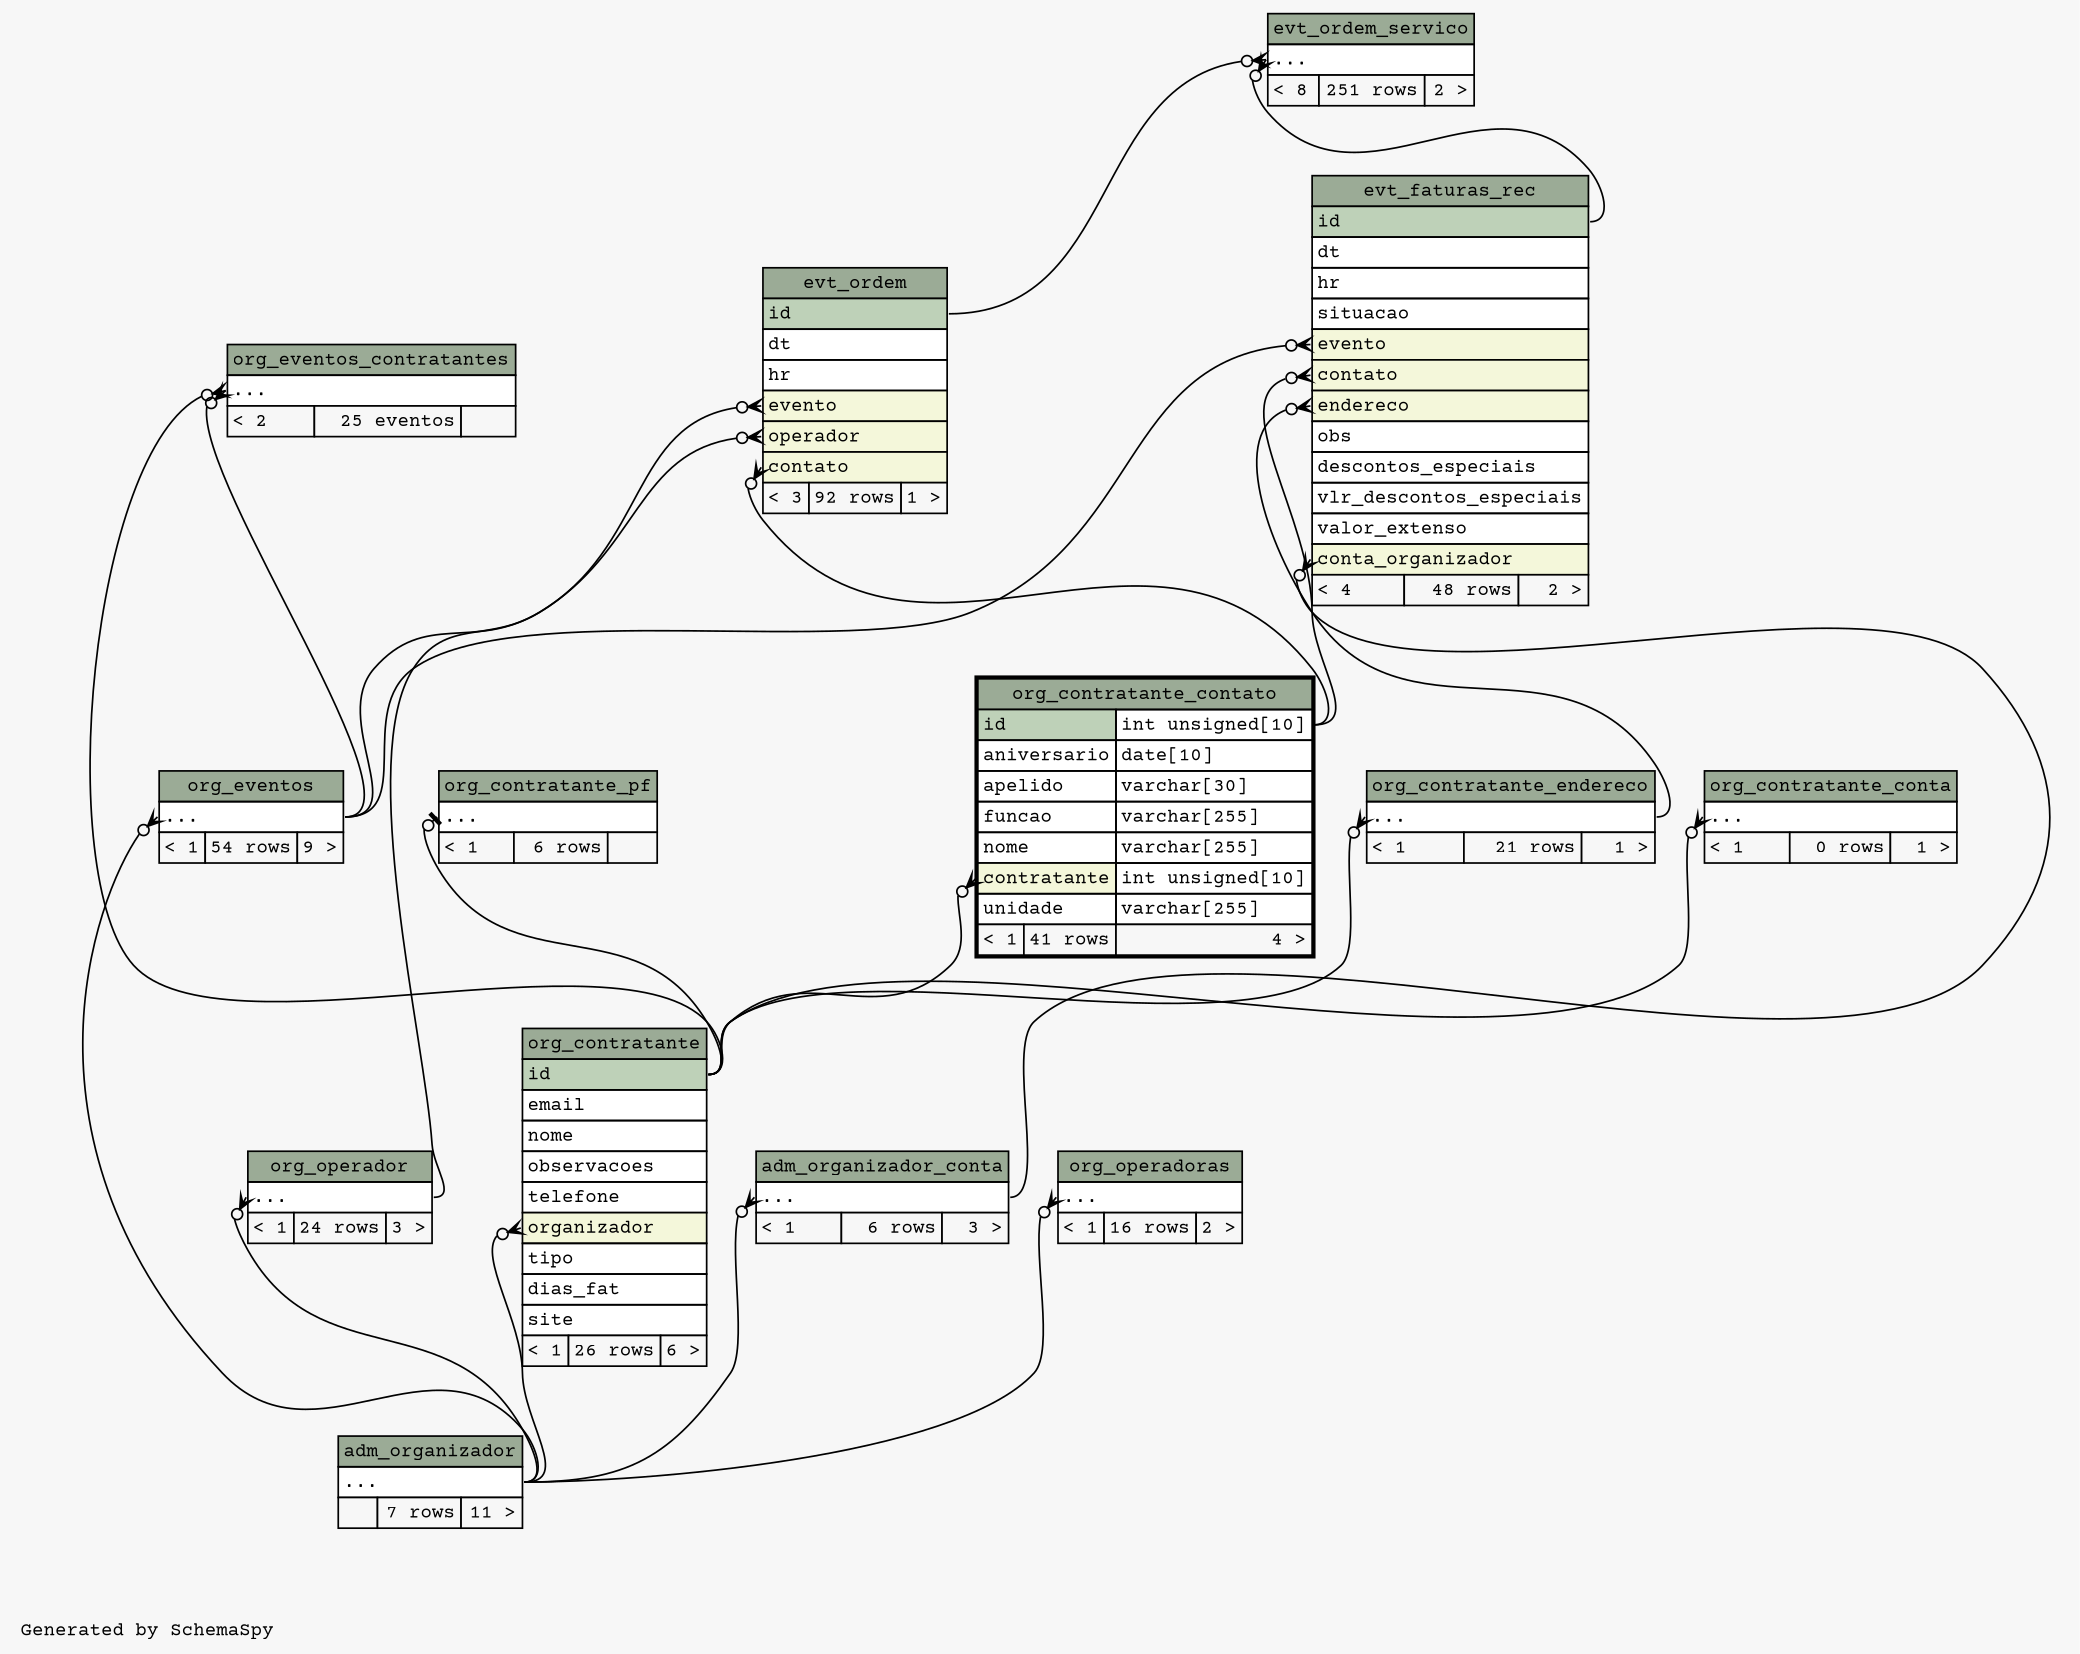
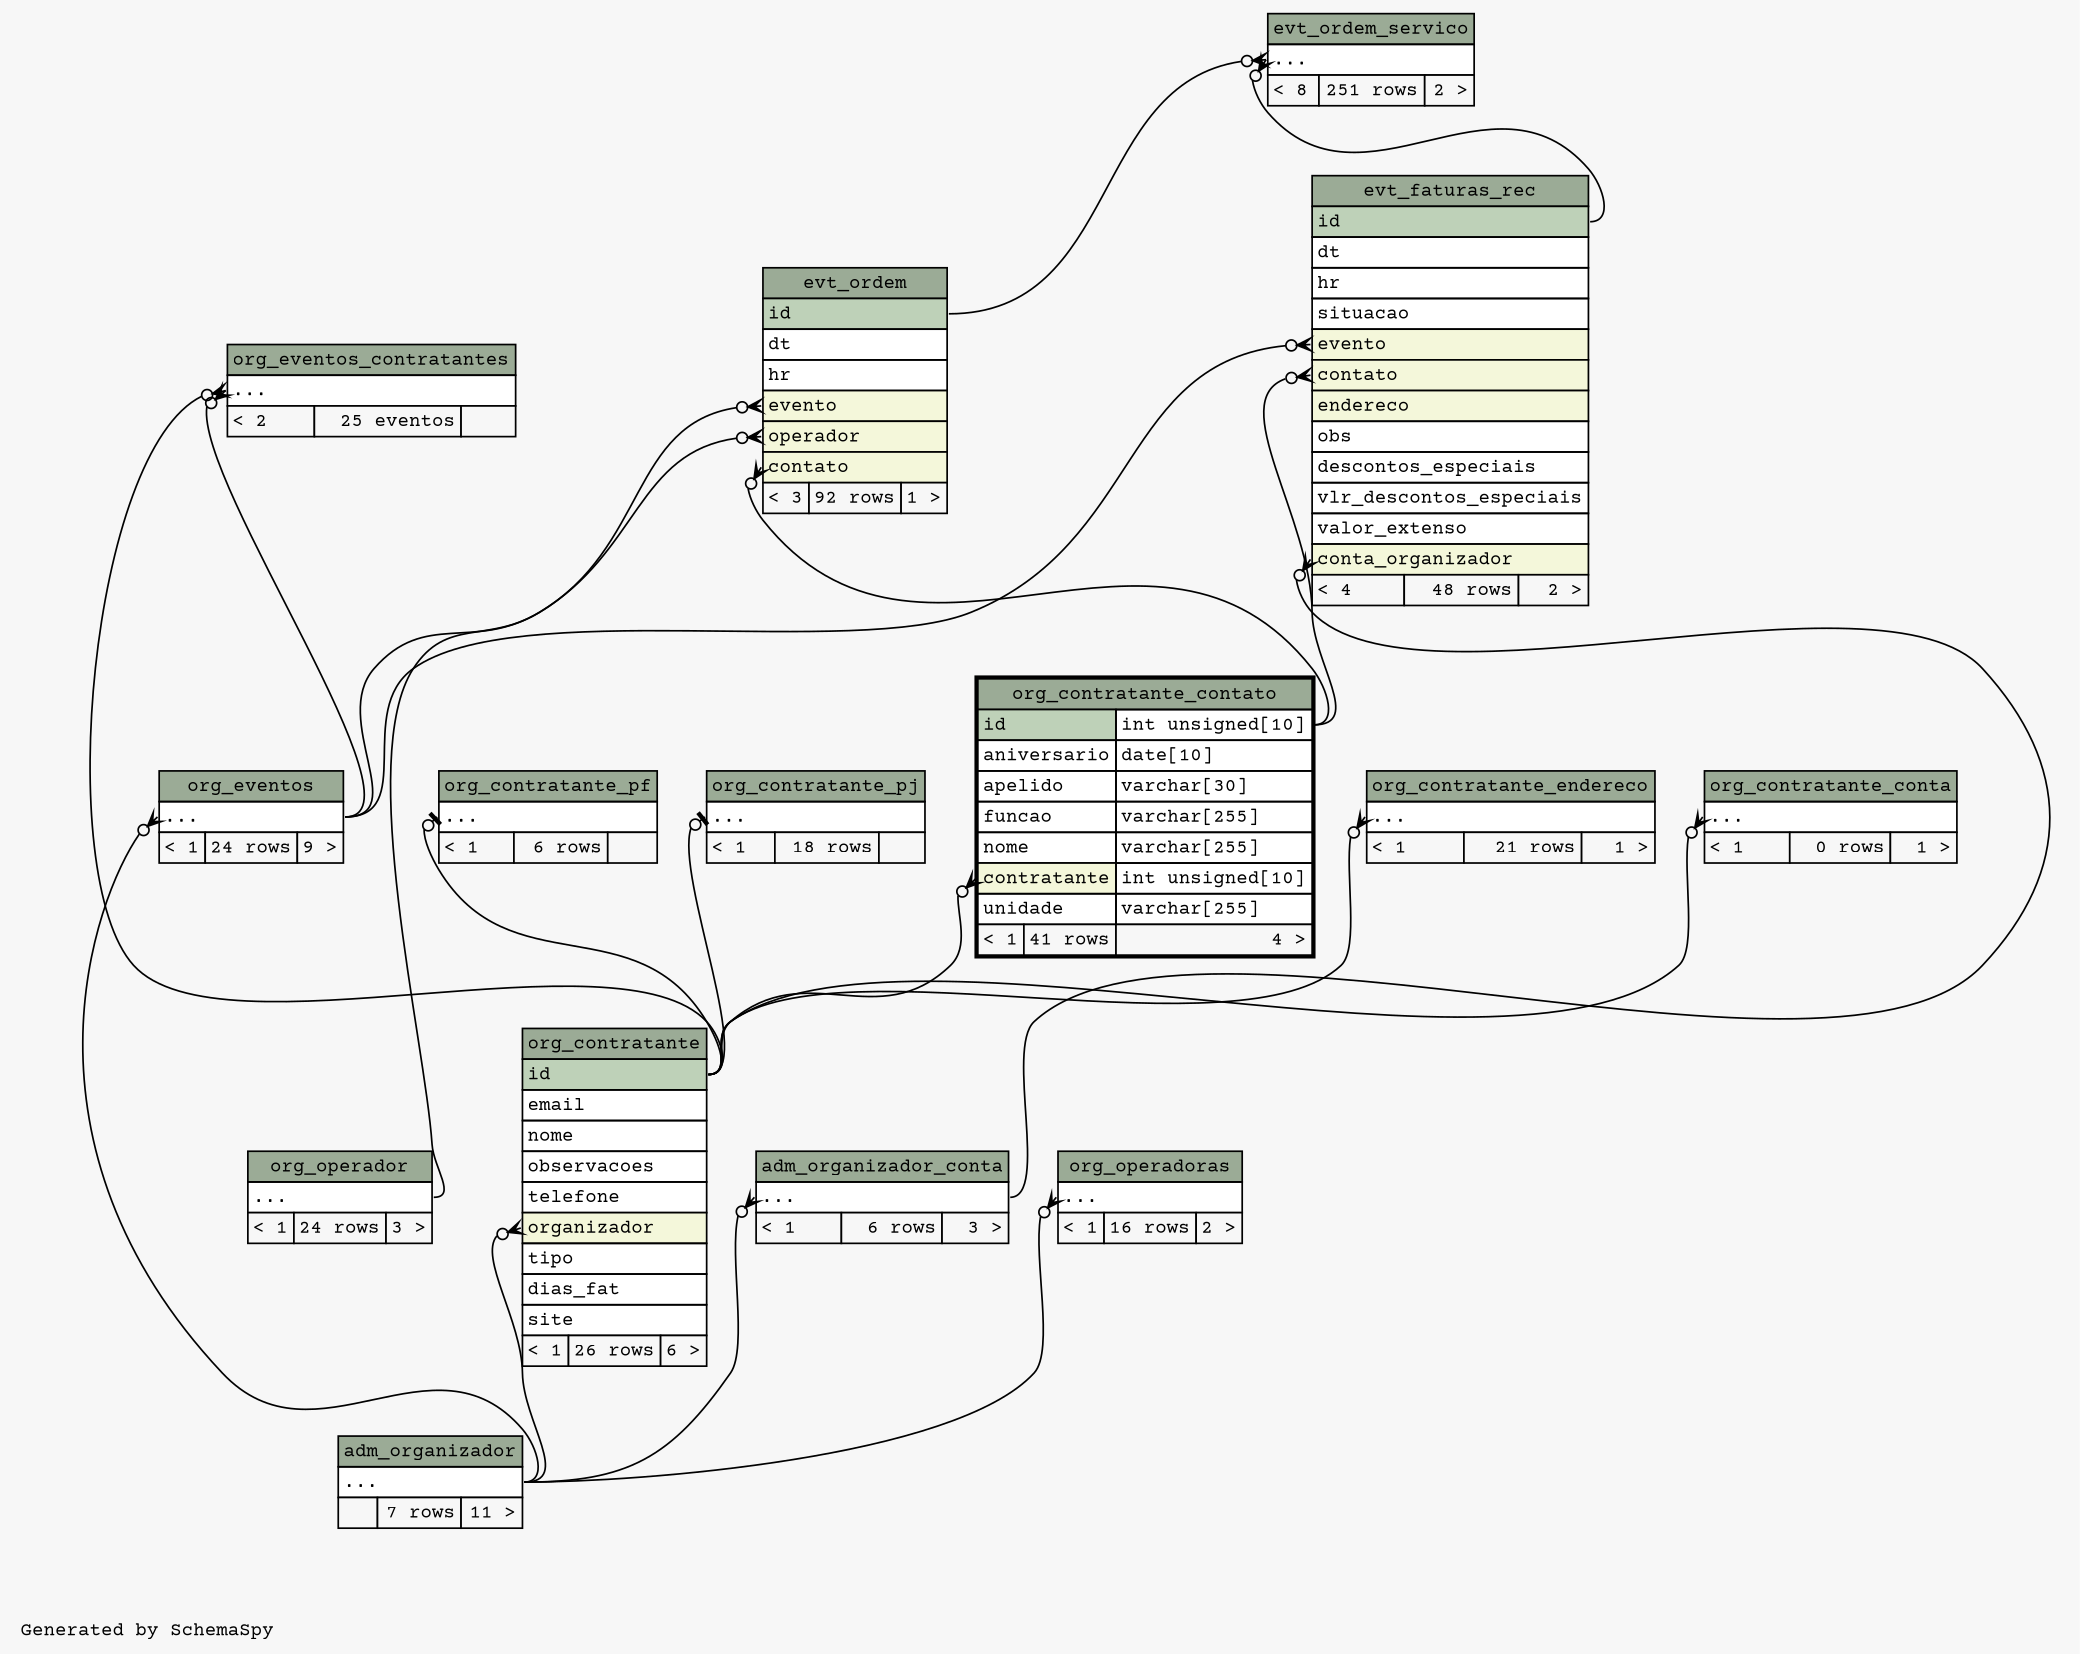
(1404, 678) -> none
none -> (816, 817)
(251, 847) -> (251, 847)
(399, 1344) -> none
